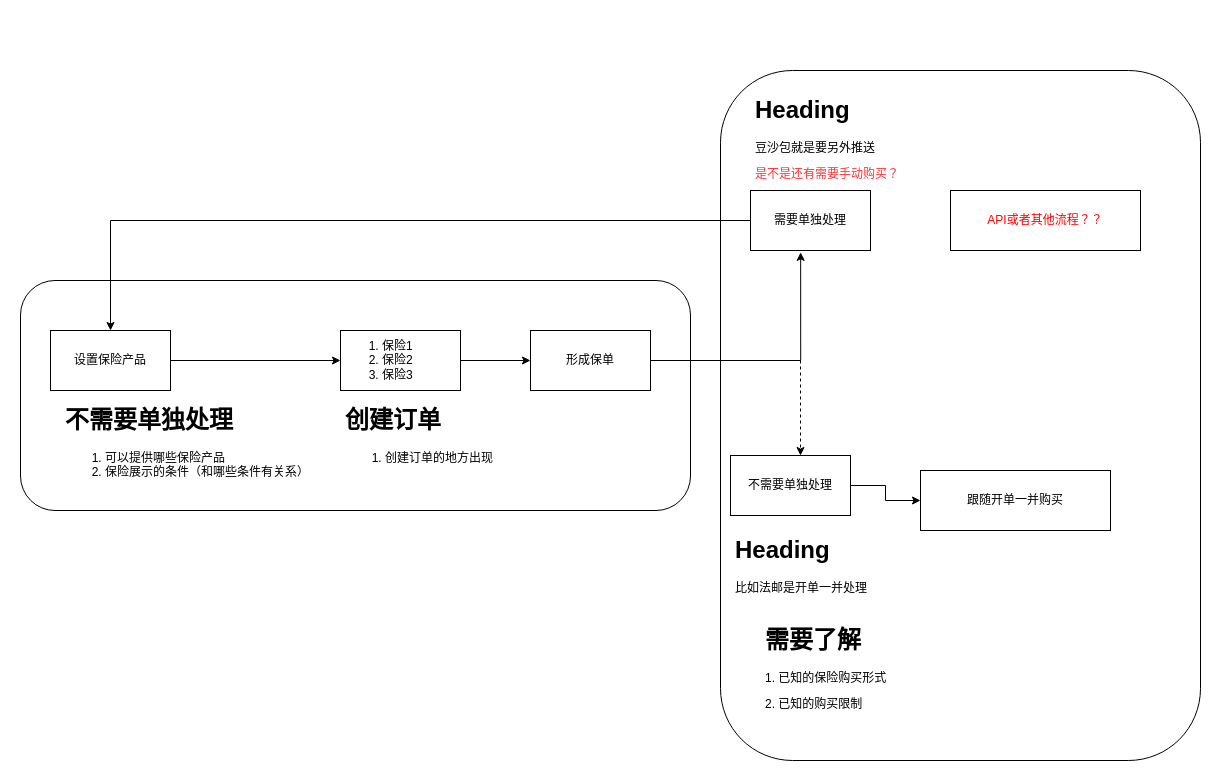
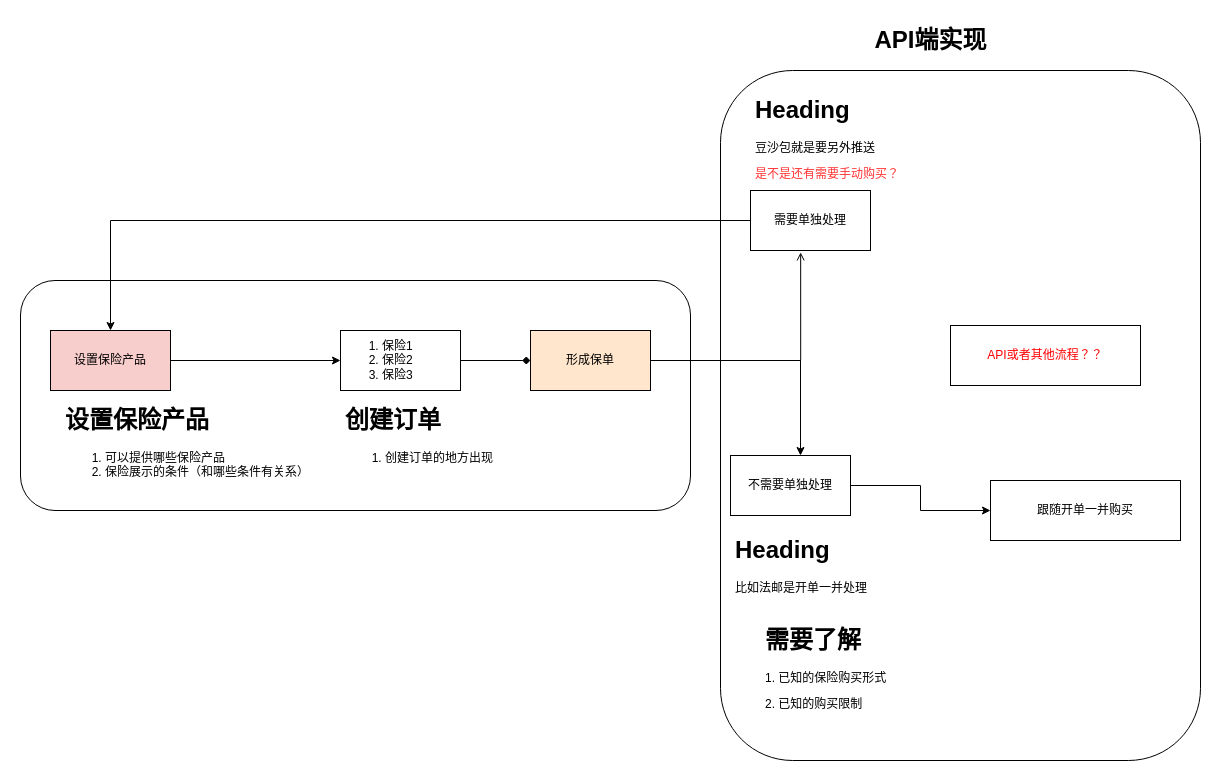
none -> (931, 41)
(1046, 221) -> (1046, 356)
(801, 261) -> (801, 259)
(111, 361) -> (111, 361)
(522, 361) -> (522, 361)
(591, 361) -> (591, 361)
(801, 405) -> (801, 405)
(168, 412) -> (168, 412)
(1016, 501) -> (1086, 511)
